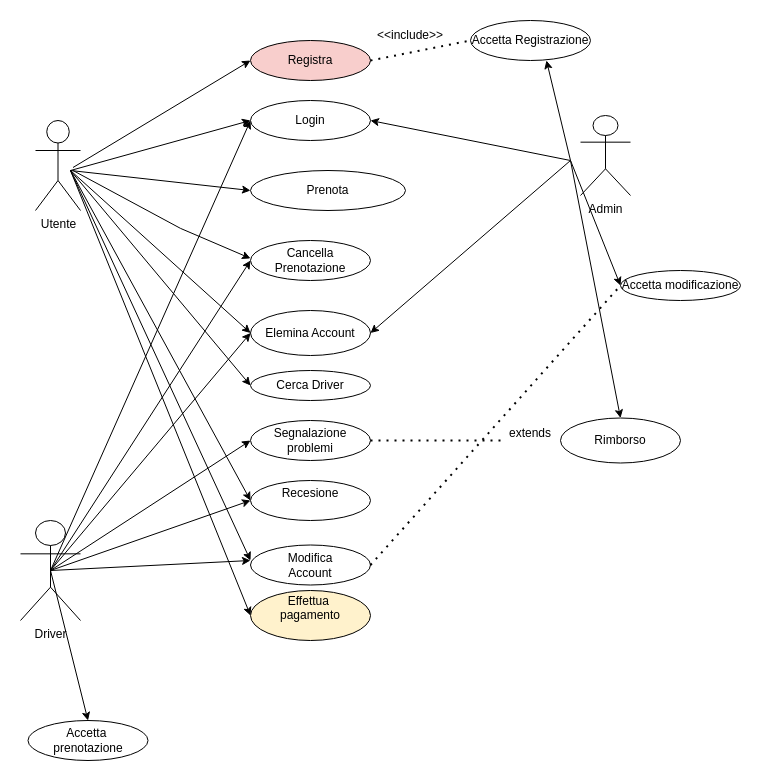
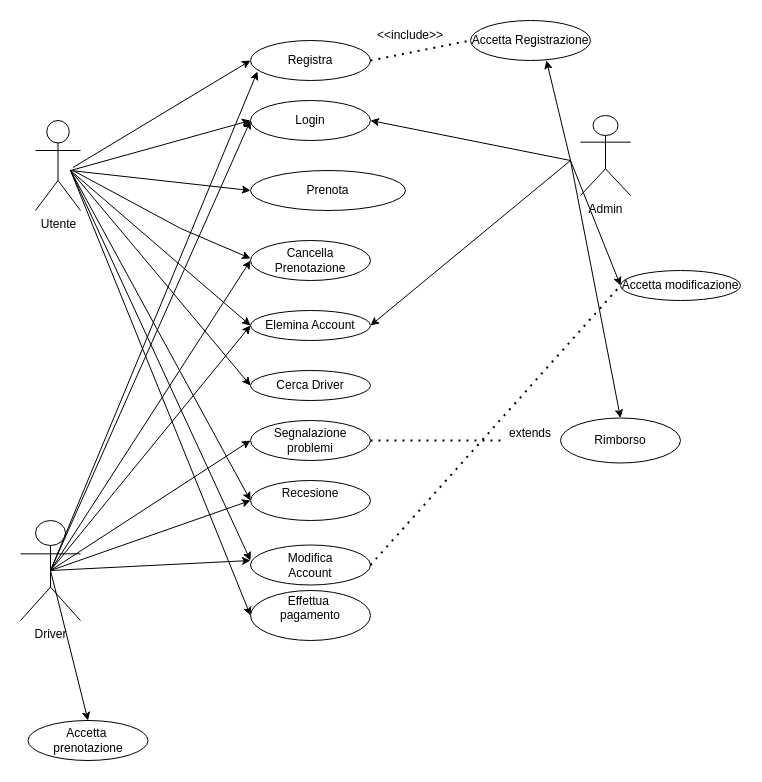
(311, 61) -> (311, 61)
(311, 333) -> (311, 326)
none -> (127, 385)
(311, 616) -> (311, 616)
